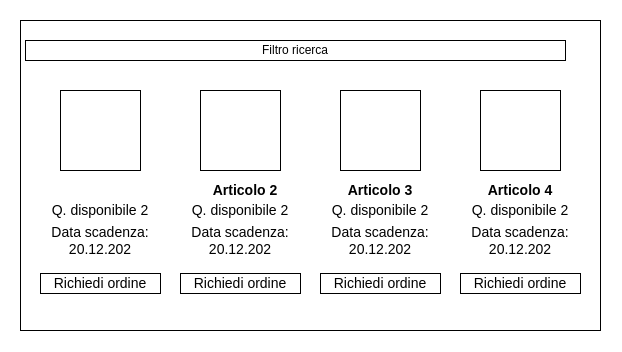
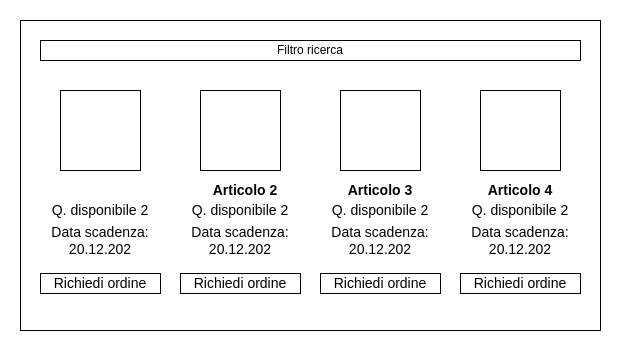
(296, 51) -> (311, 51)
